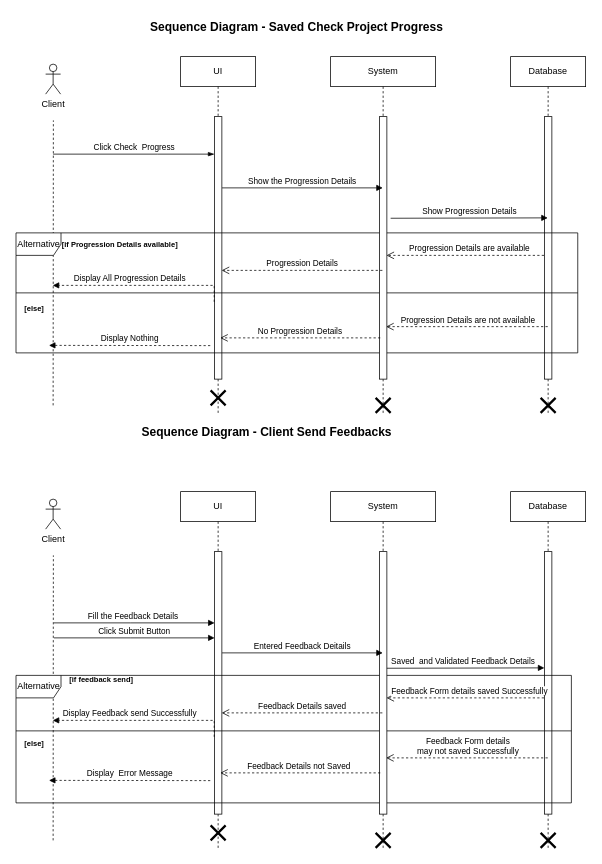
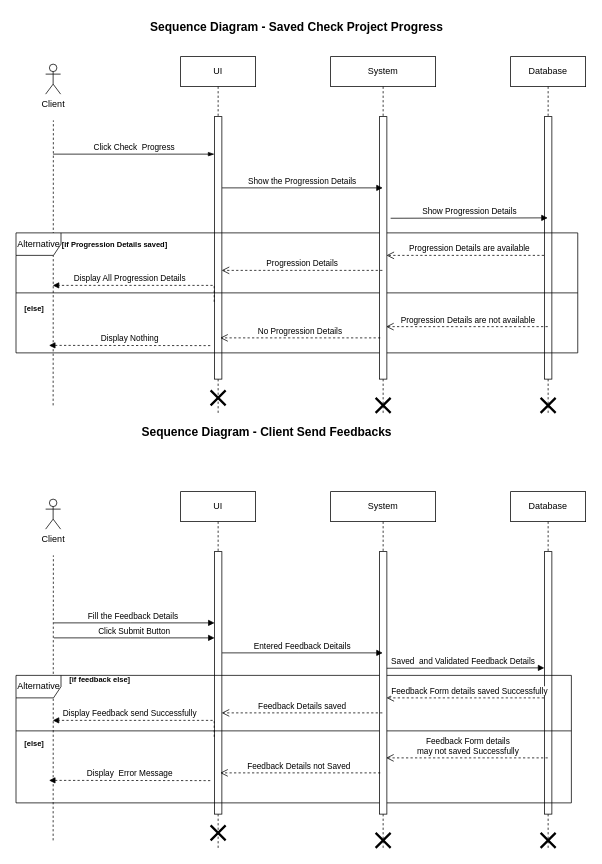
(122, 244) -> (122, 244)
(111, 679) -> (110, 679)
